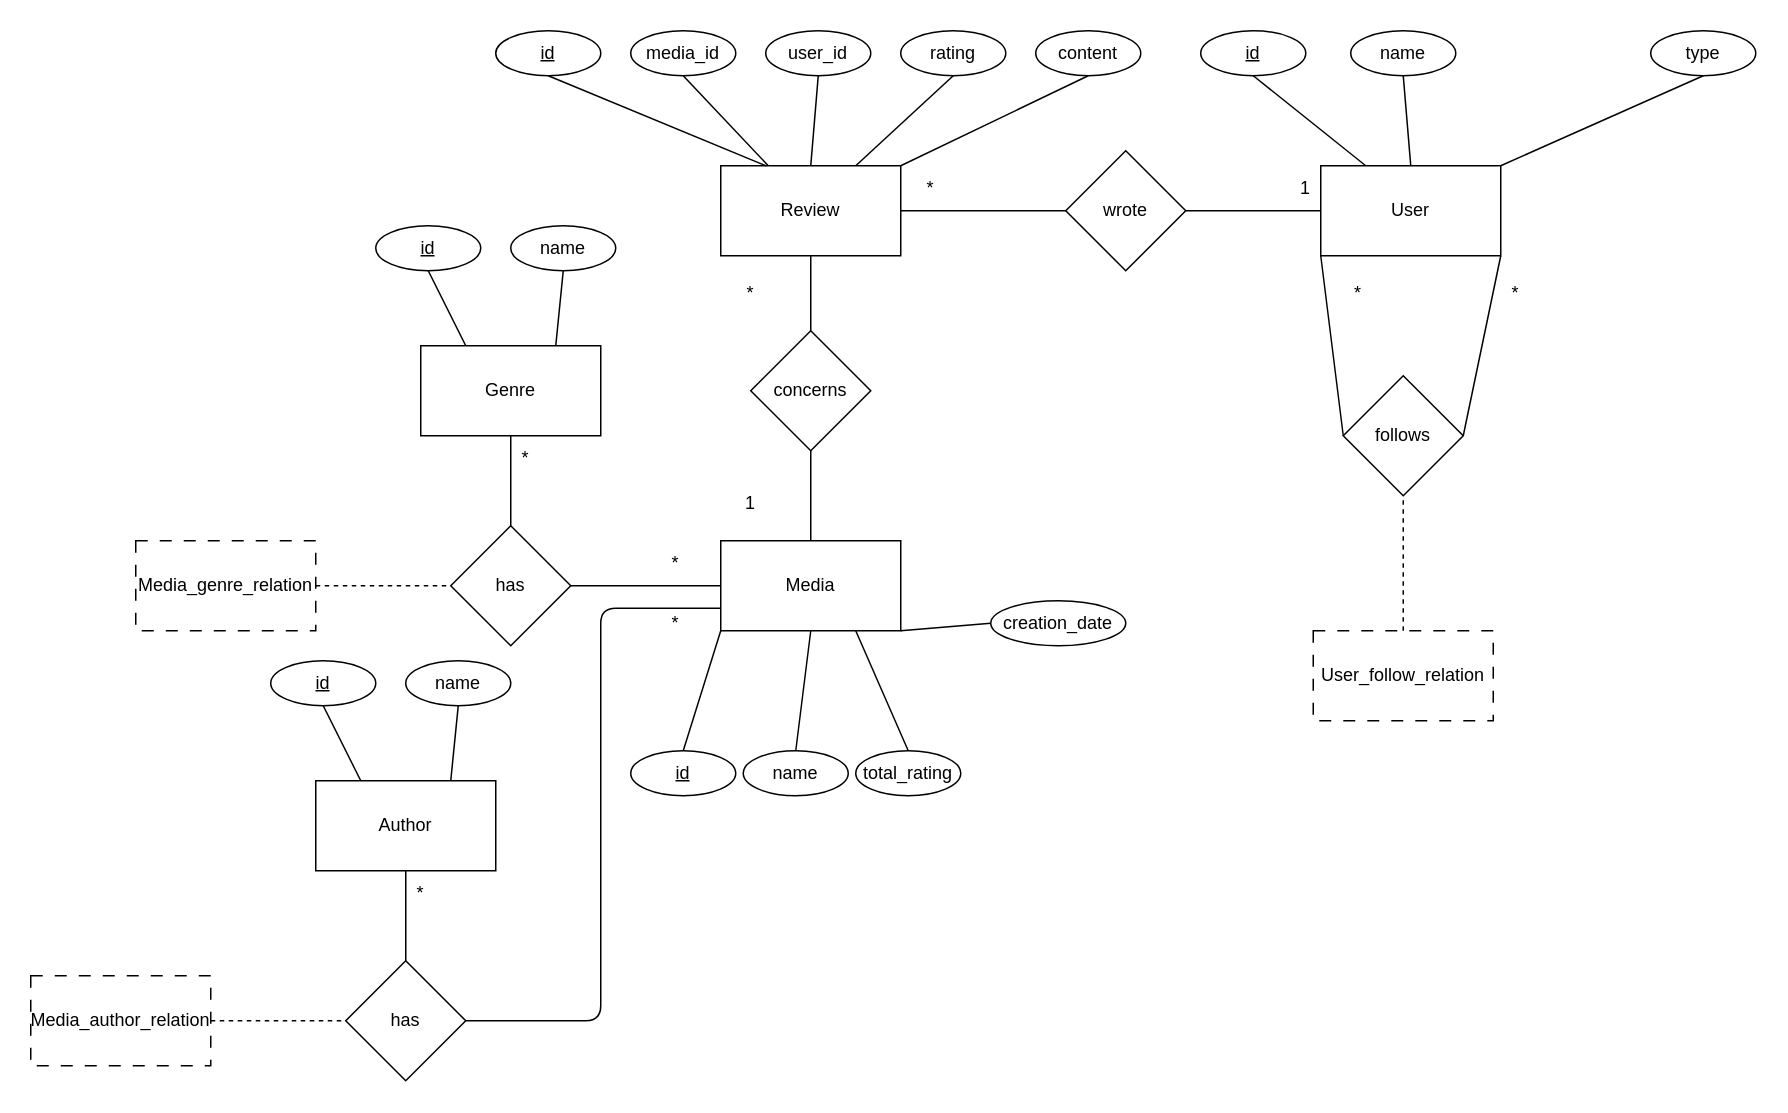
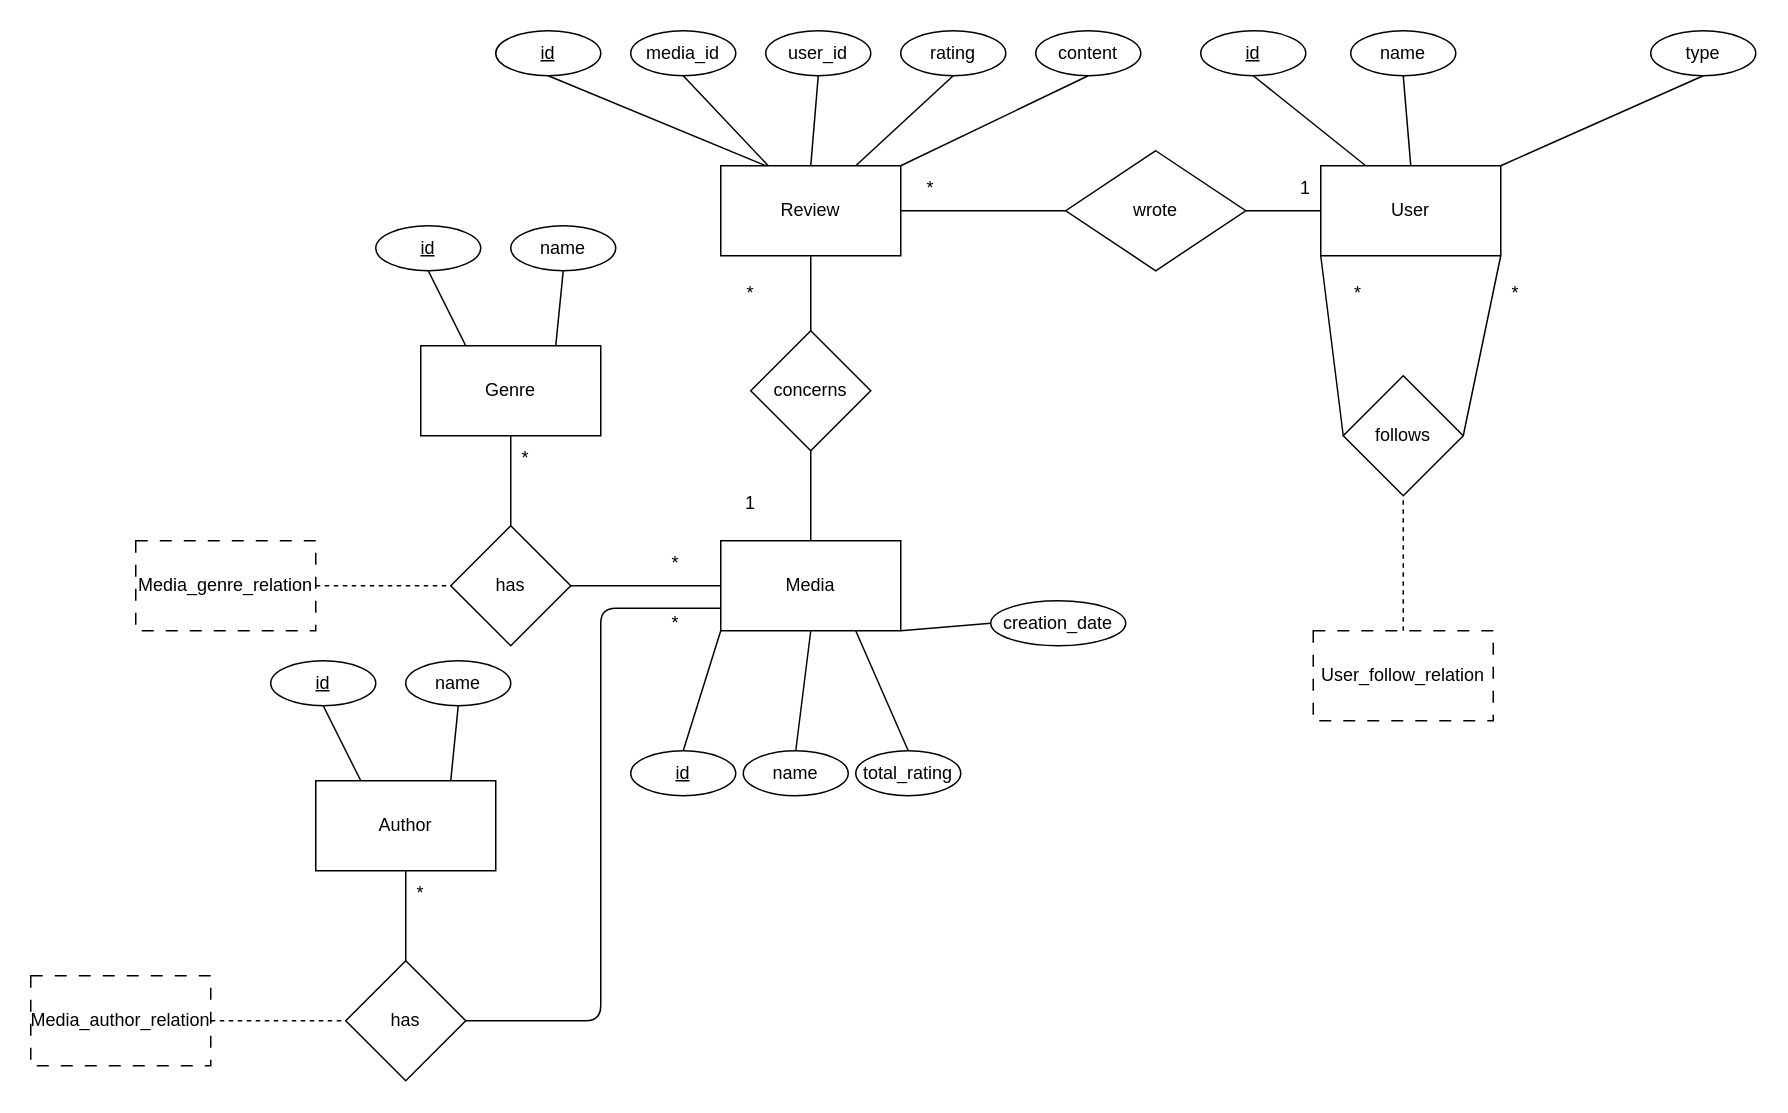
(1126, 211) -> (1156, 211)
